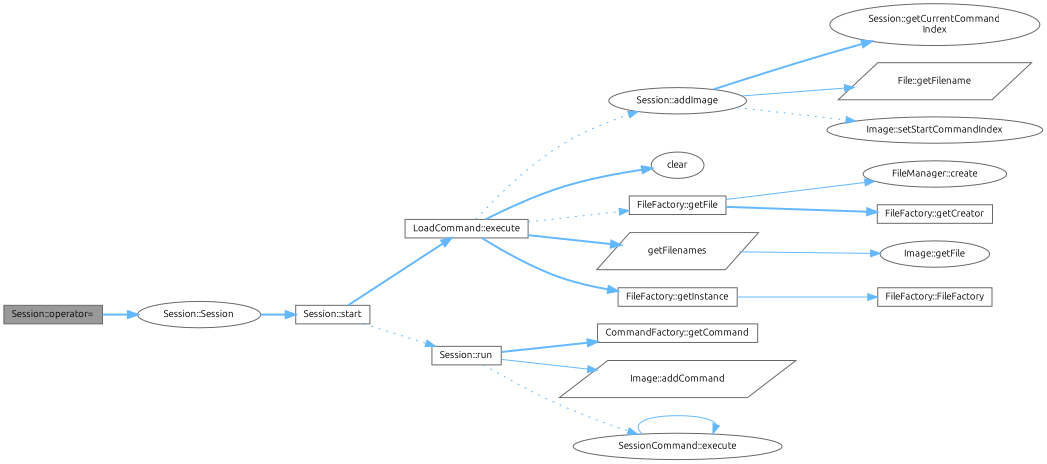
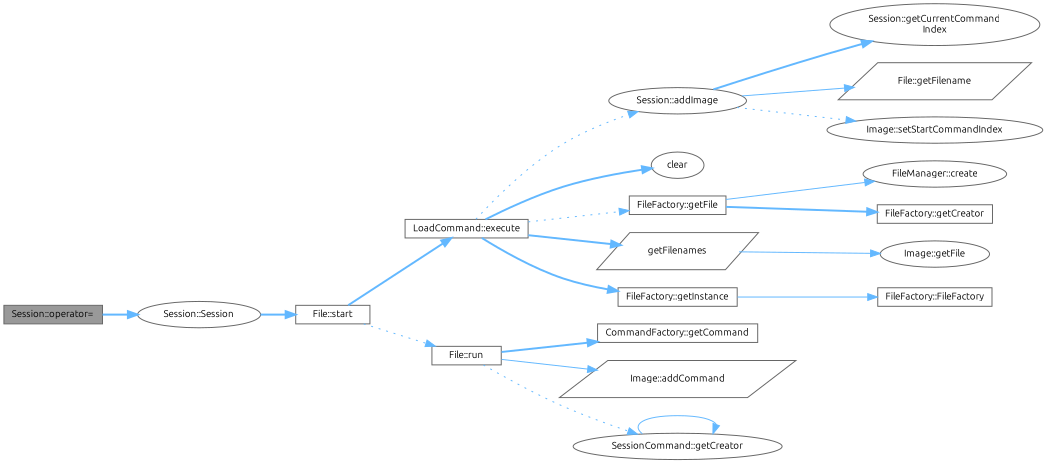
(333, 315) -> (333, 315)
(467, 356) -> (467, 356)
(678, 446) -> (678, 446)
